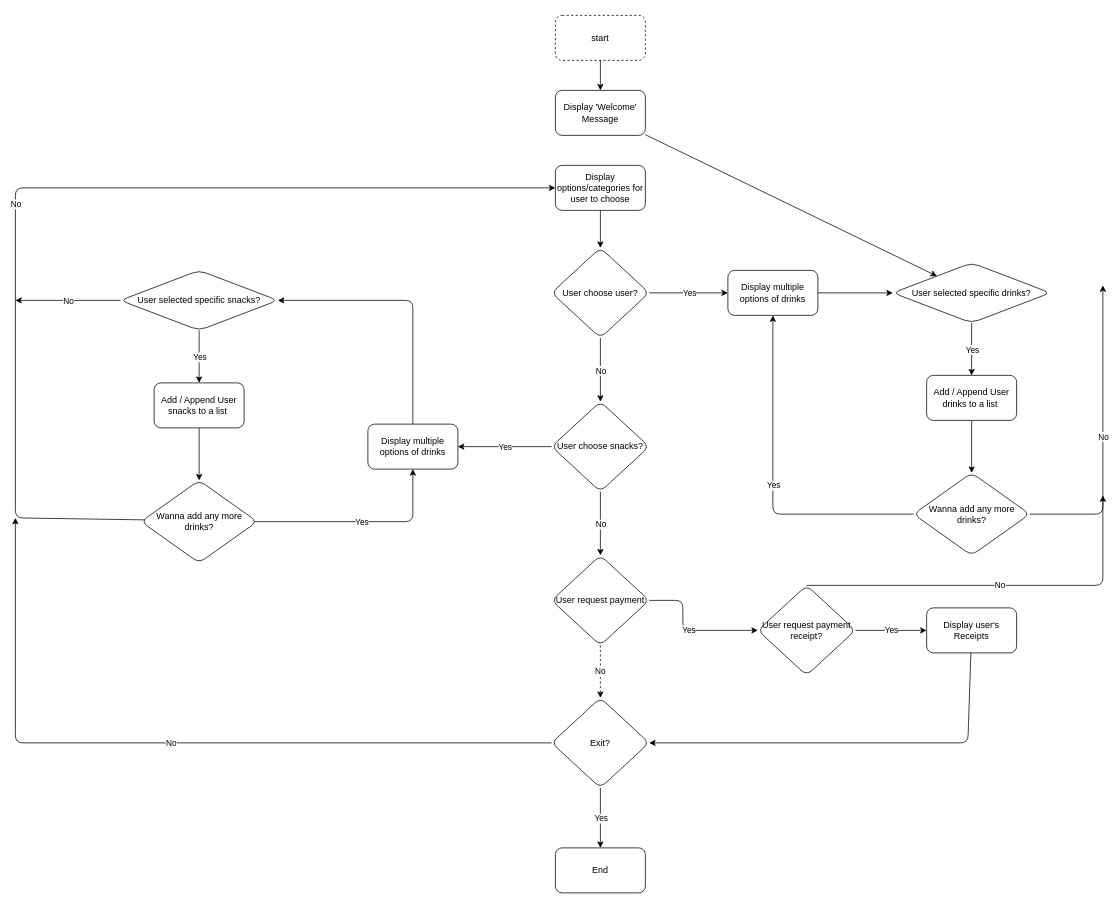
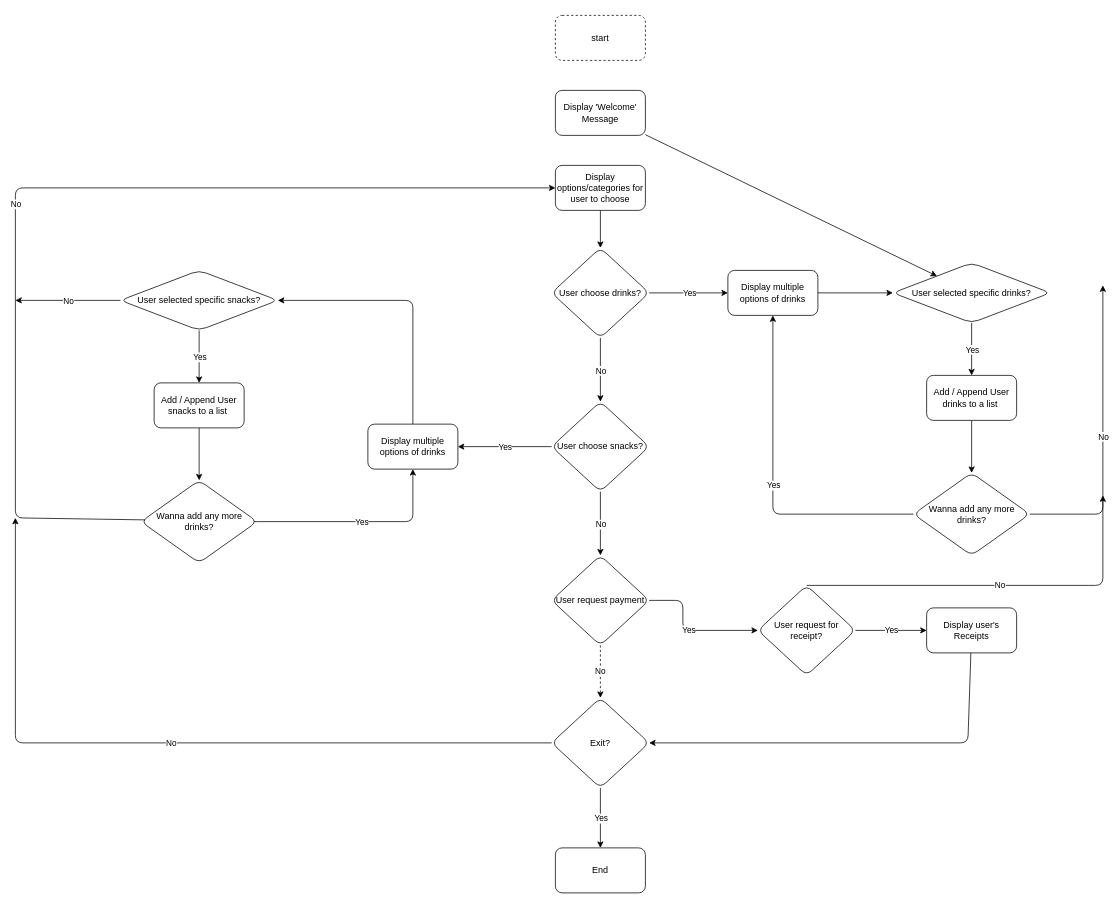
(600, 72) -> none
(600, 293) -> (600, 293)
(807, 630) -> (807, 630)
